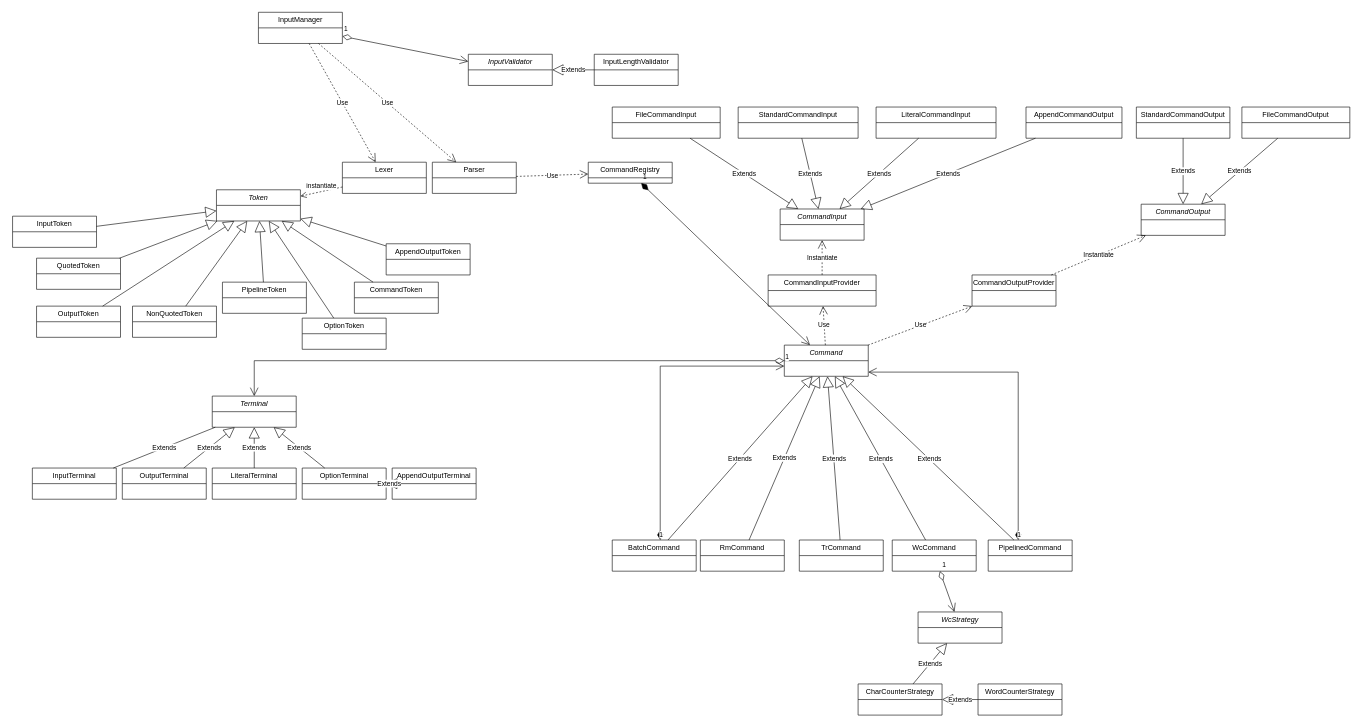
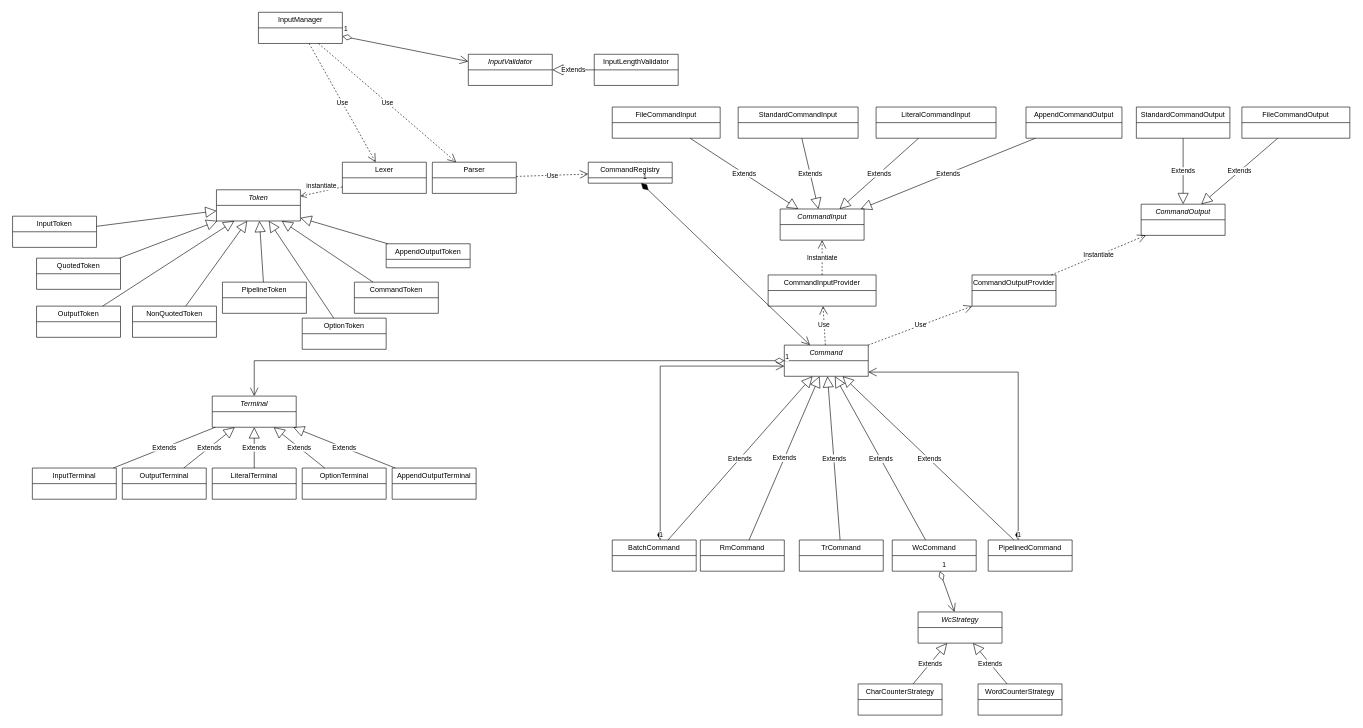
(428, 260) -> (428, 256)
(395, 484) -> (347, 449)
(966, 700) -> (993, 667)
